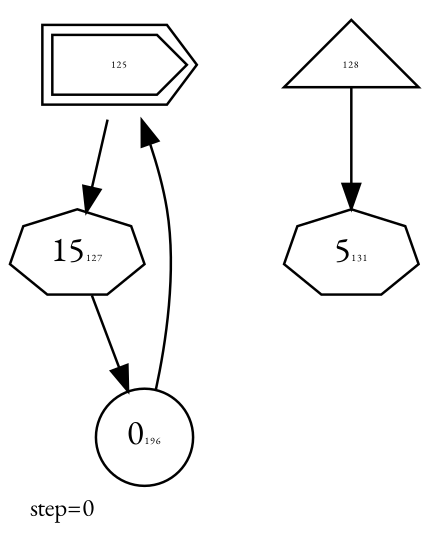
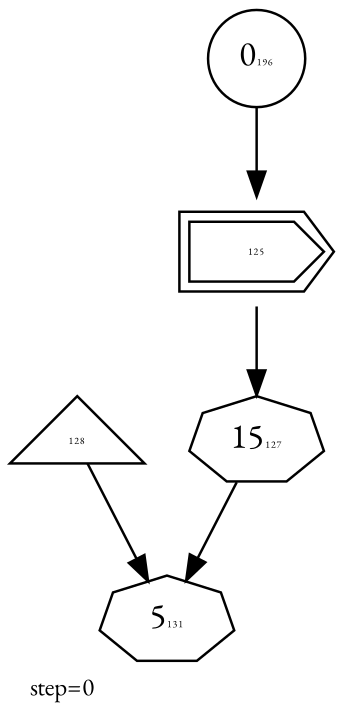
(106, 332) -> (217, 520)
